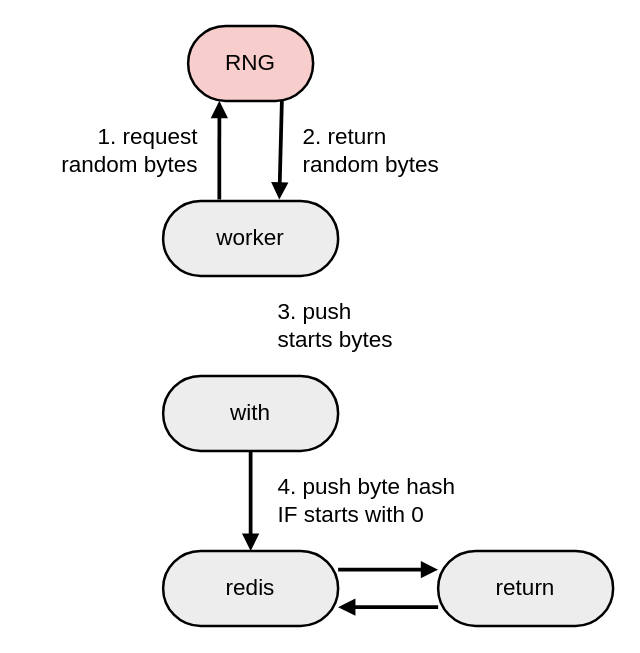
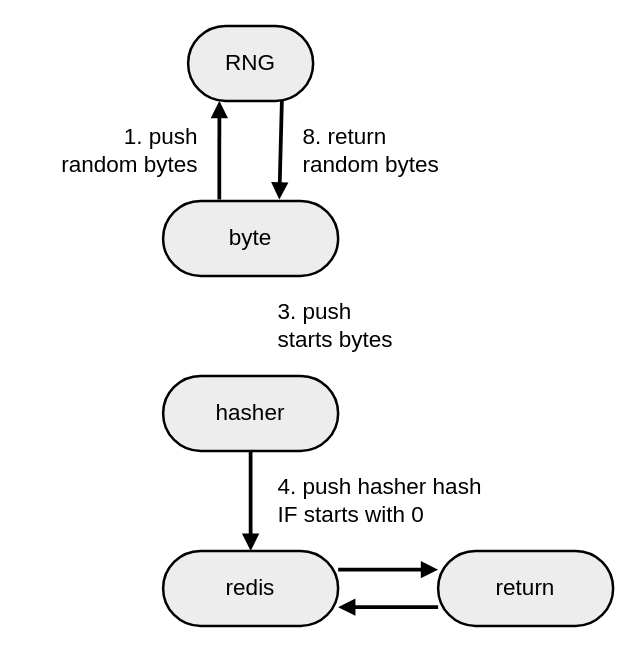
(251, 63) -> (251, 63)
(150, 151) -> (150, 151)
(352, 151) -> (352, 151)
(251, 238) -> (251, 238)
(251, 413) -> (251, 413)
(342, 501) -> (350, 501)
